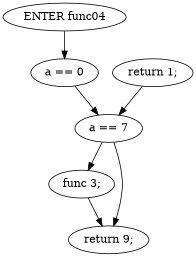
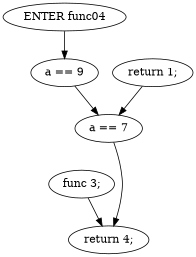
(65, 73) -> (65, 73)
(97, 153) -> none
(109, 240) -> (109, 240)
